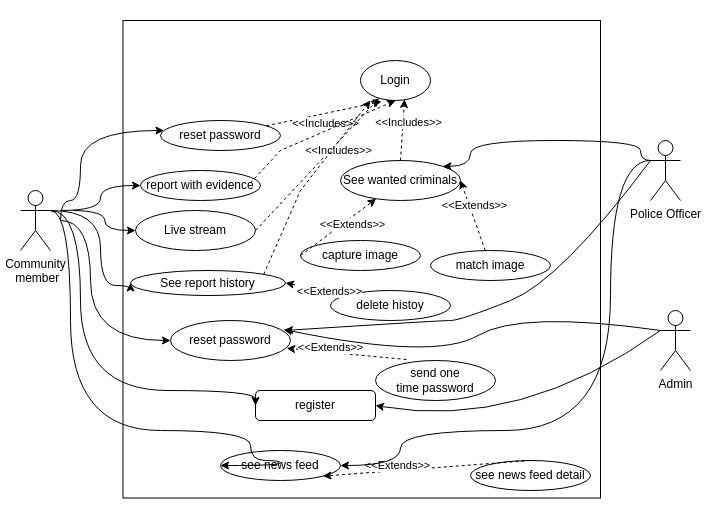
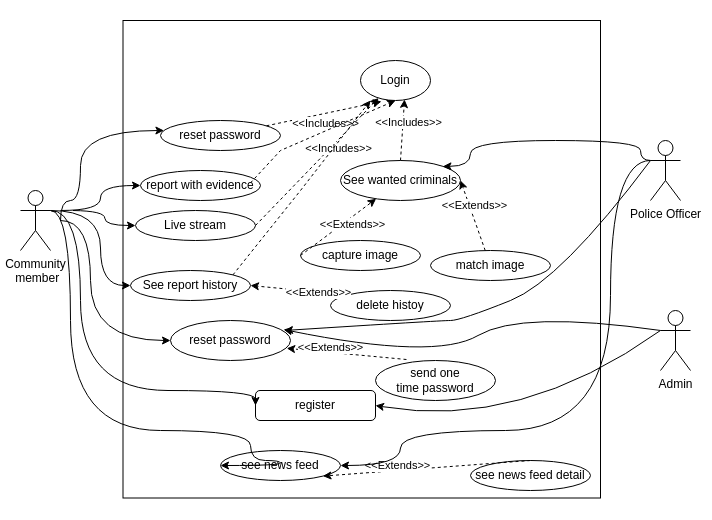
(196, 231) -> (196, 226)
(208, 283) -> (191, 286)
